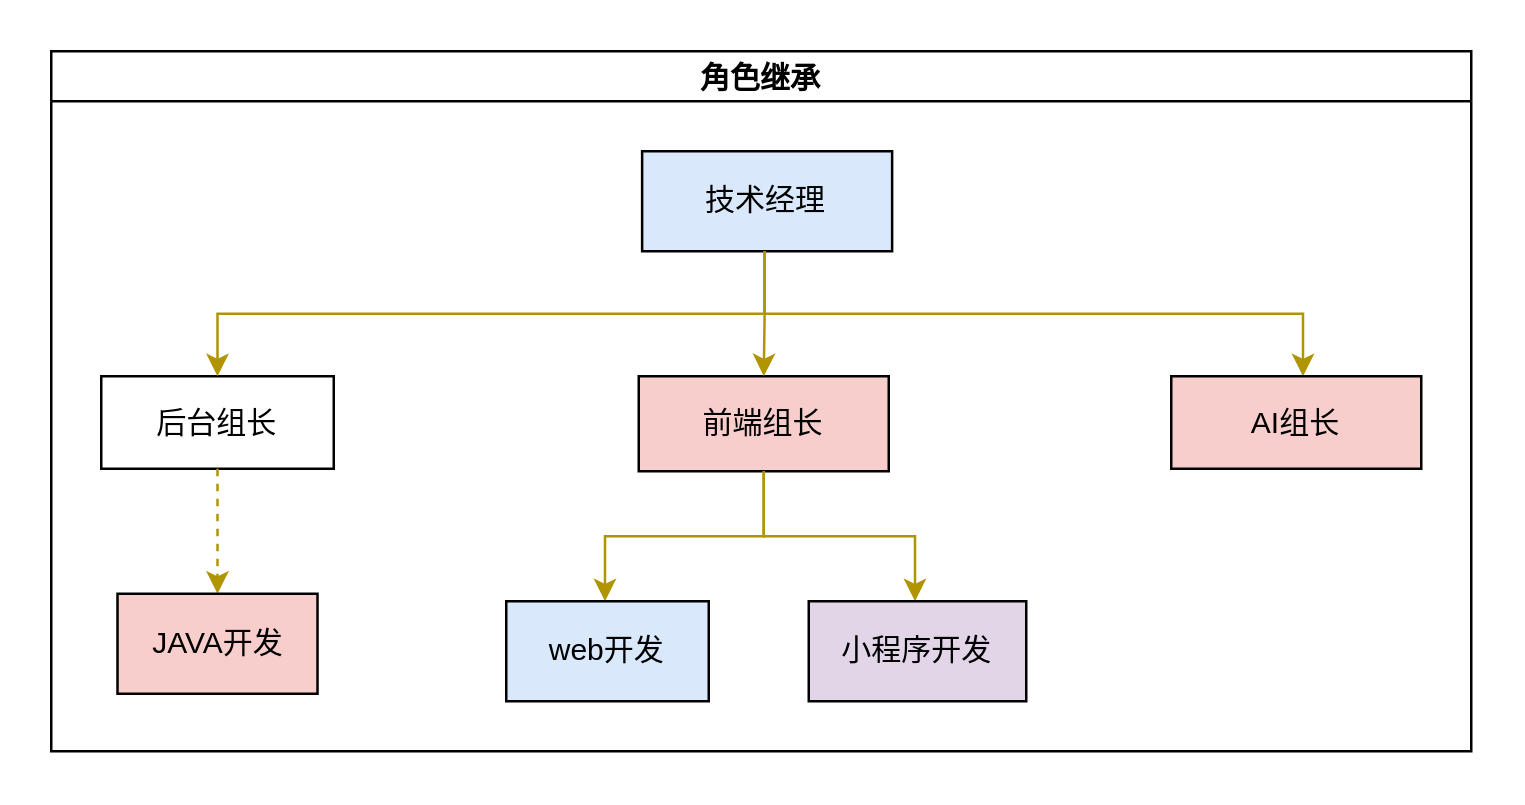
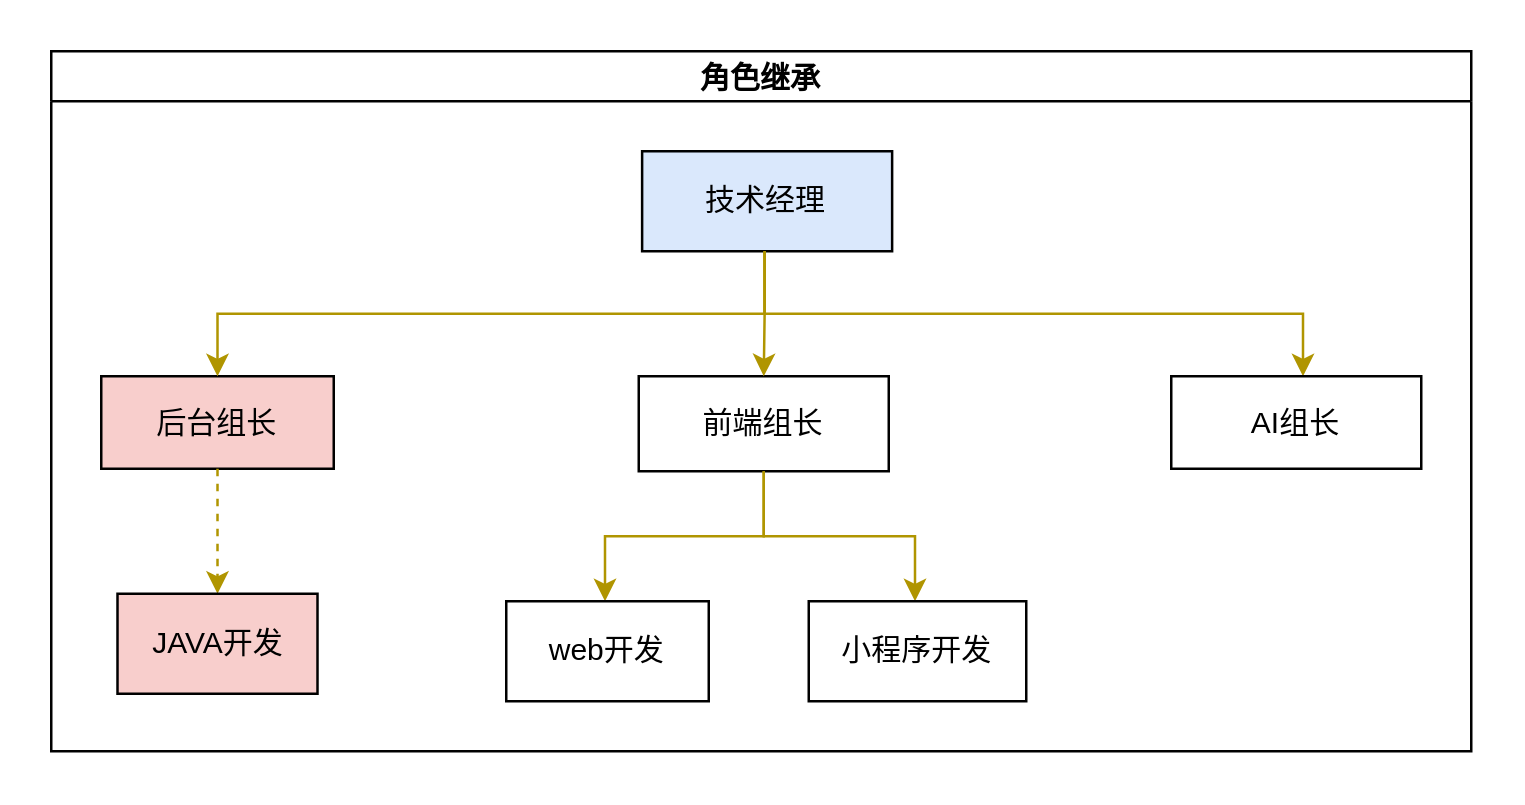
(218, 423) -> (218, 423)
(1296, 423) -> (1296, 423)
(764, 424) -> (764, 424)
(608, 651) -> (608, 651)
(918, 651) -> (918, 651)
